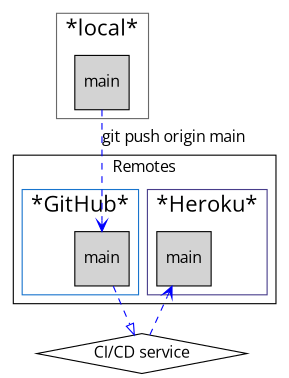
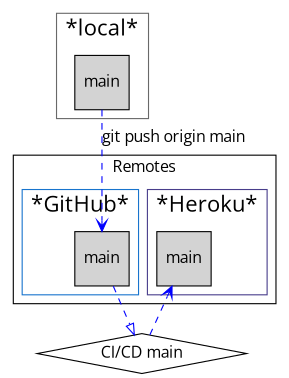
(142, 354) -> (142, 354)
